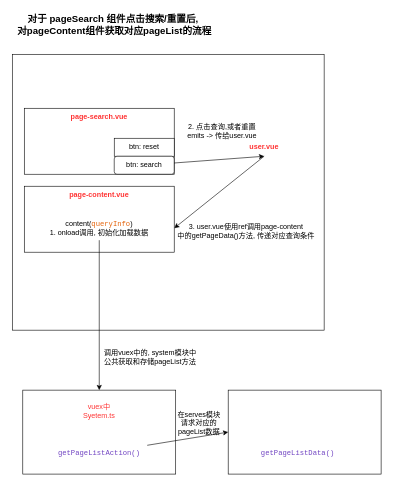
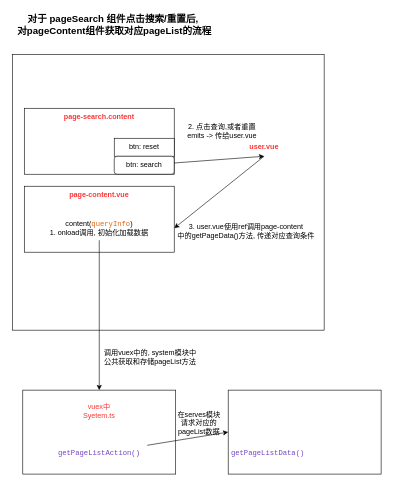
(99, 117) -> (99, 117)
(305, 453) -> (275, 453)
